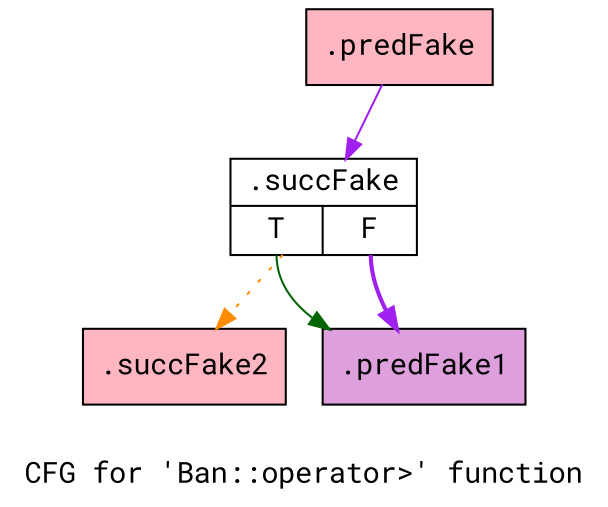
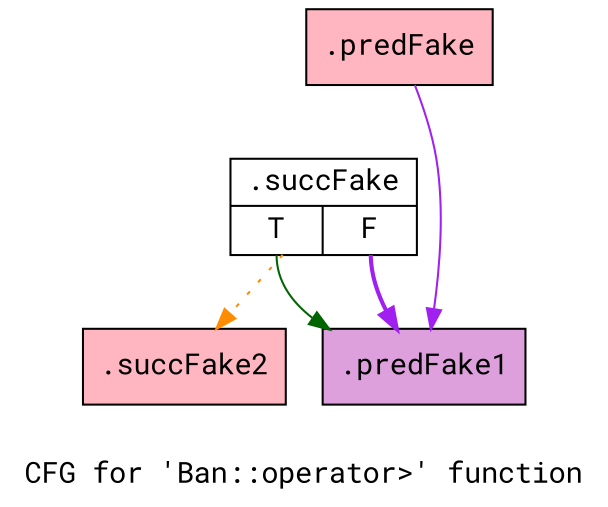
(369, 113) -> (440, 195)
